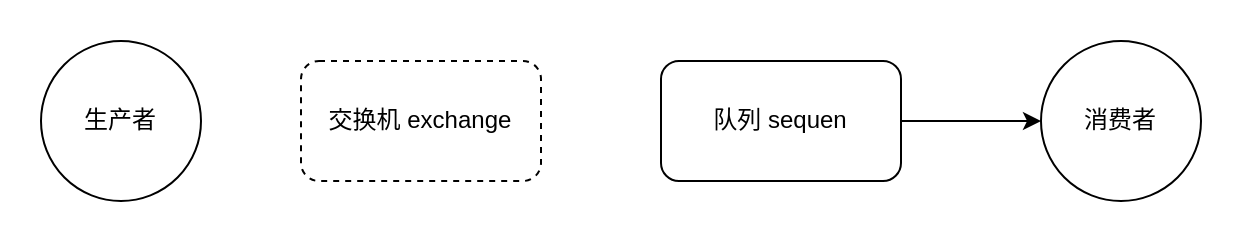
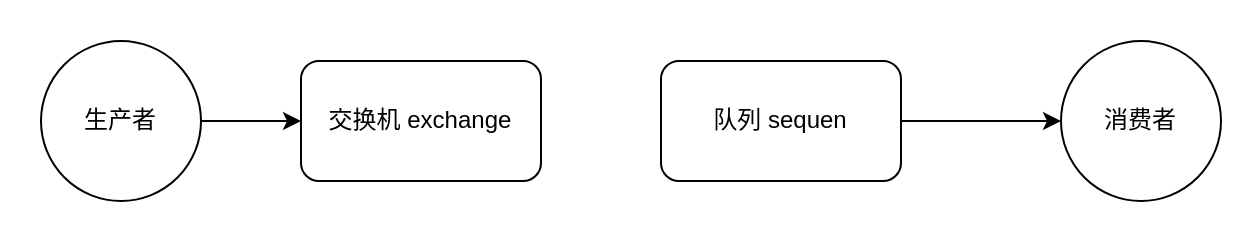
none -> (244, 121)
(421, 121) -> (421, 121)
(1121, 121) -> (1141, 121)
